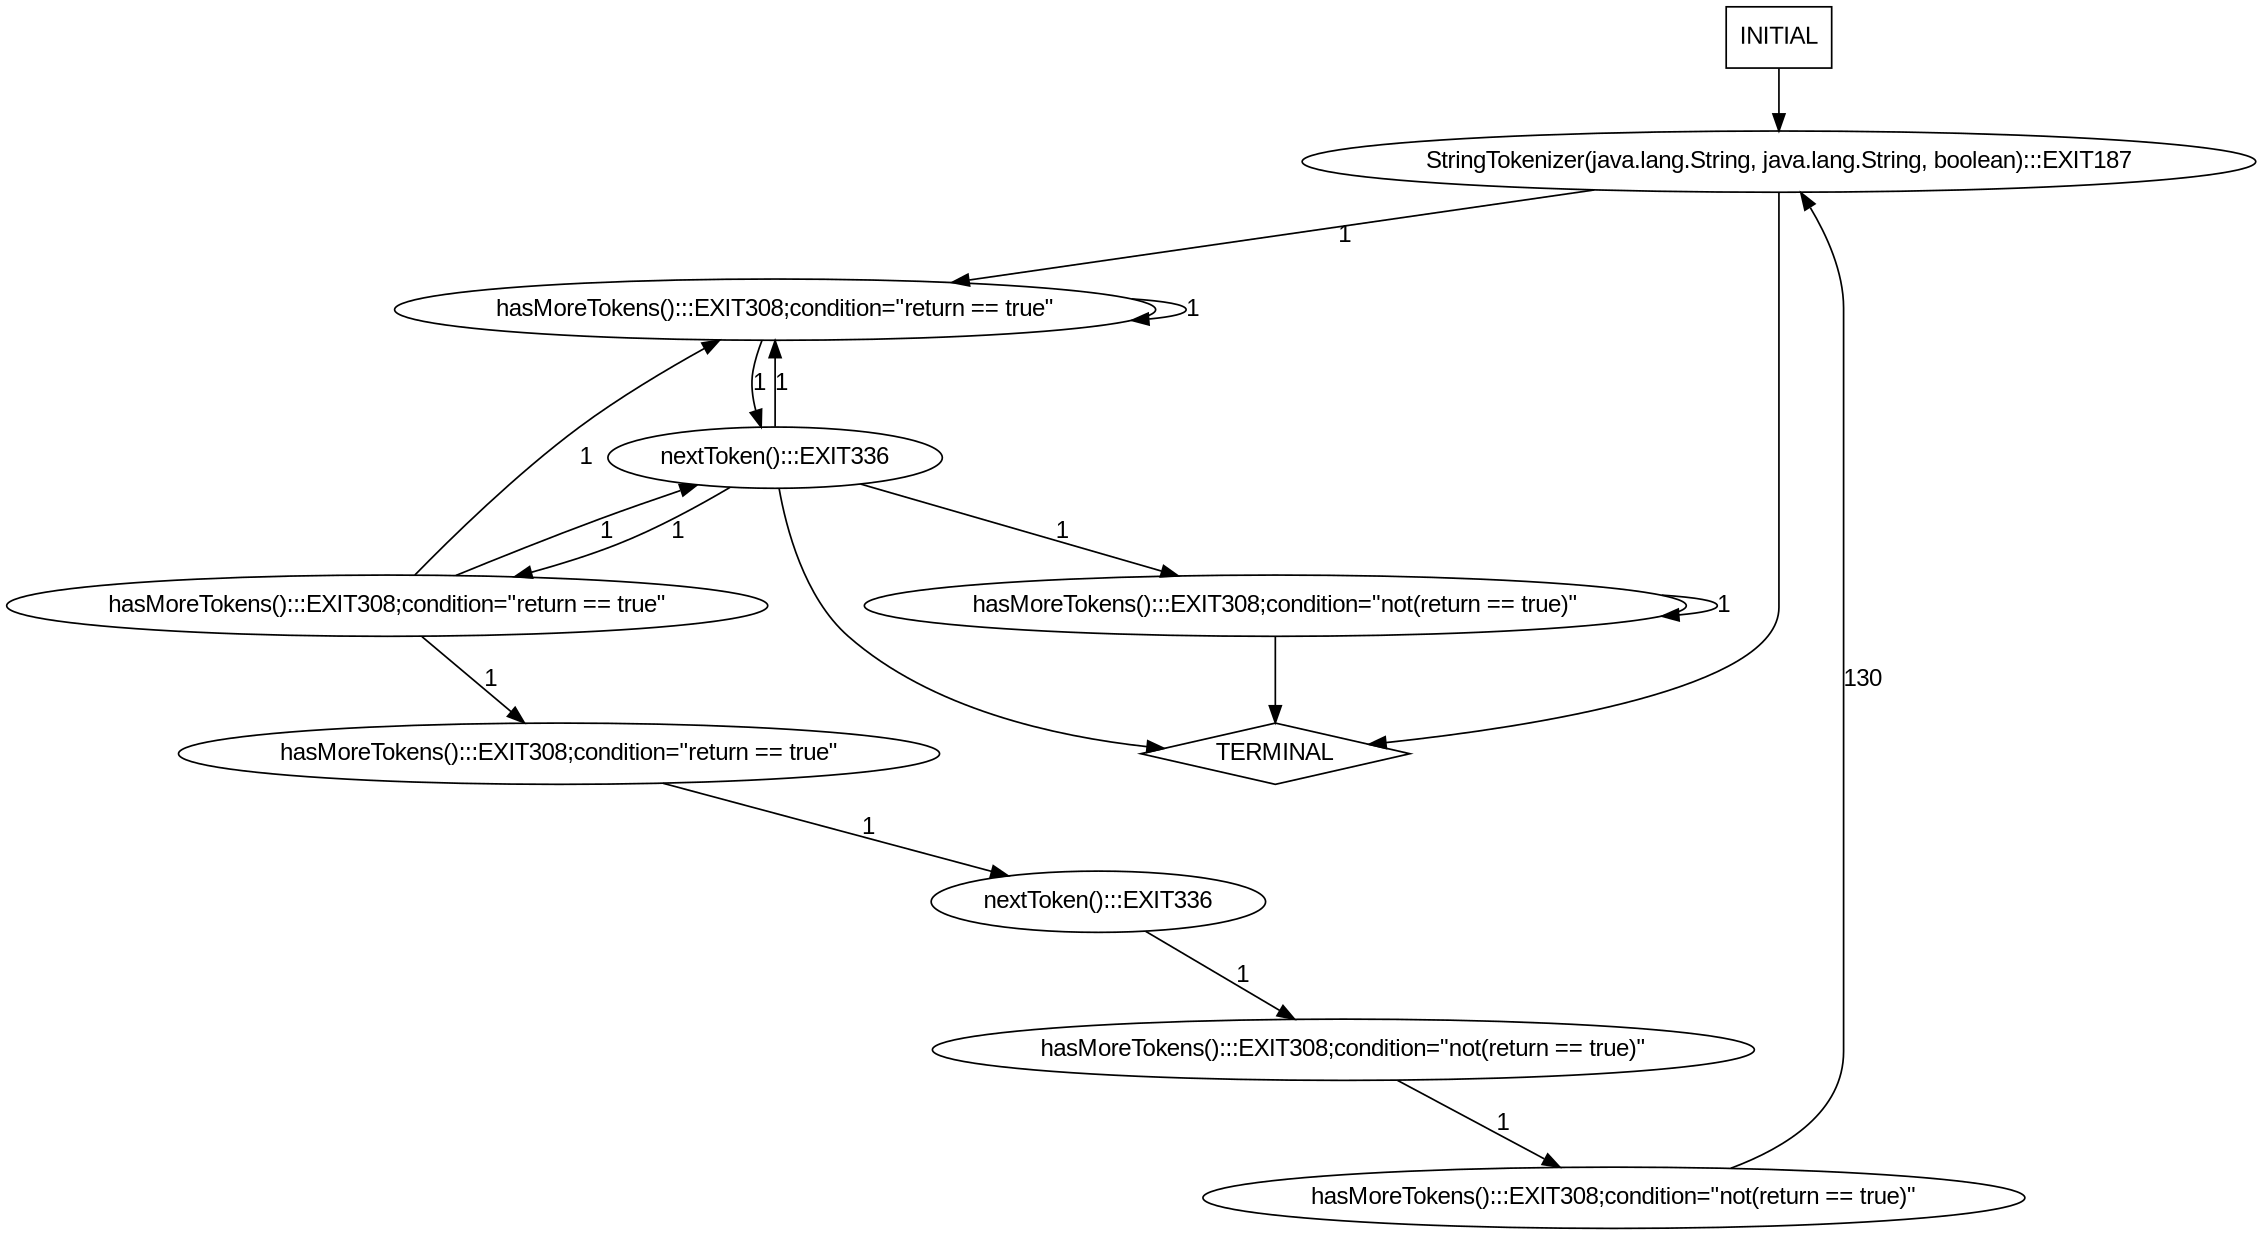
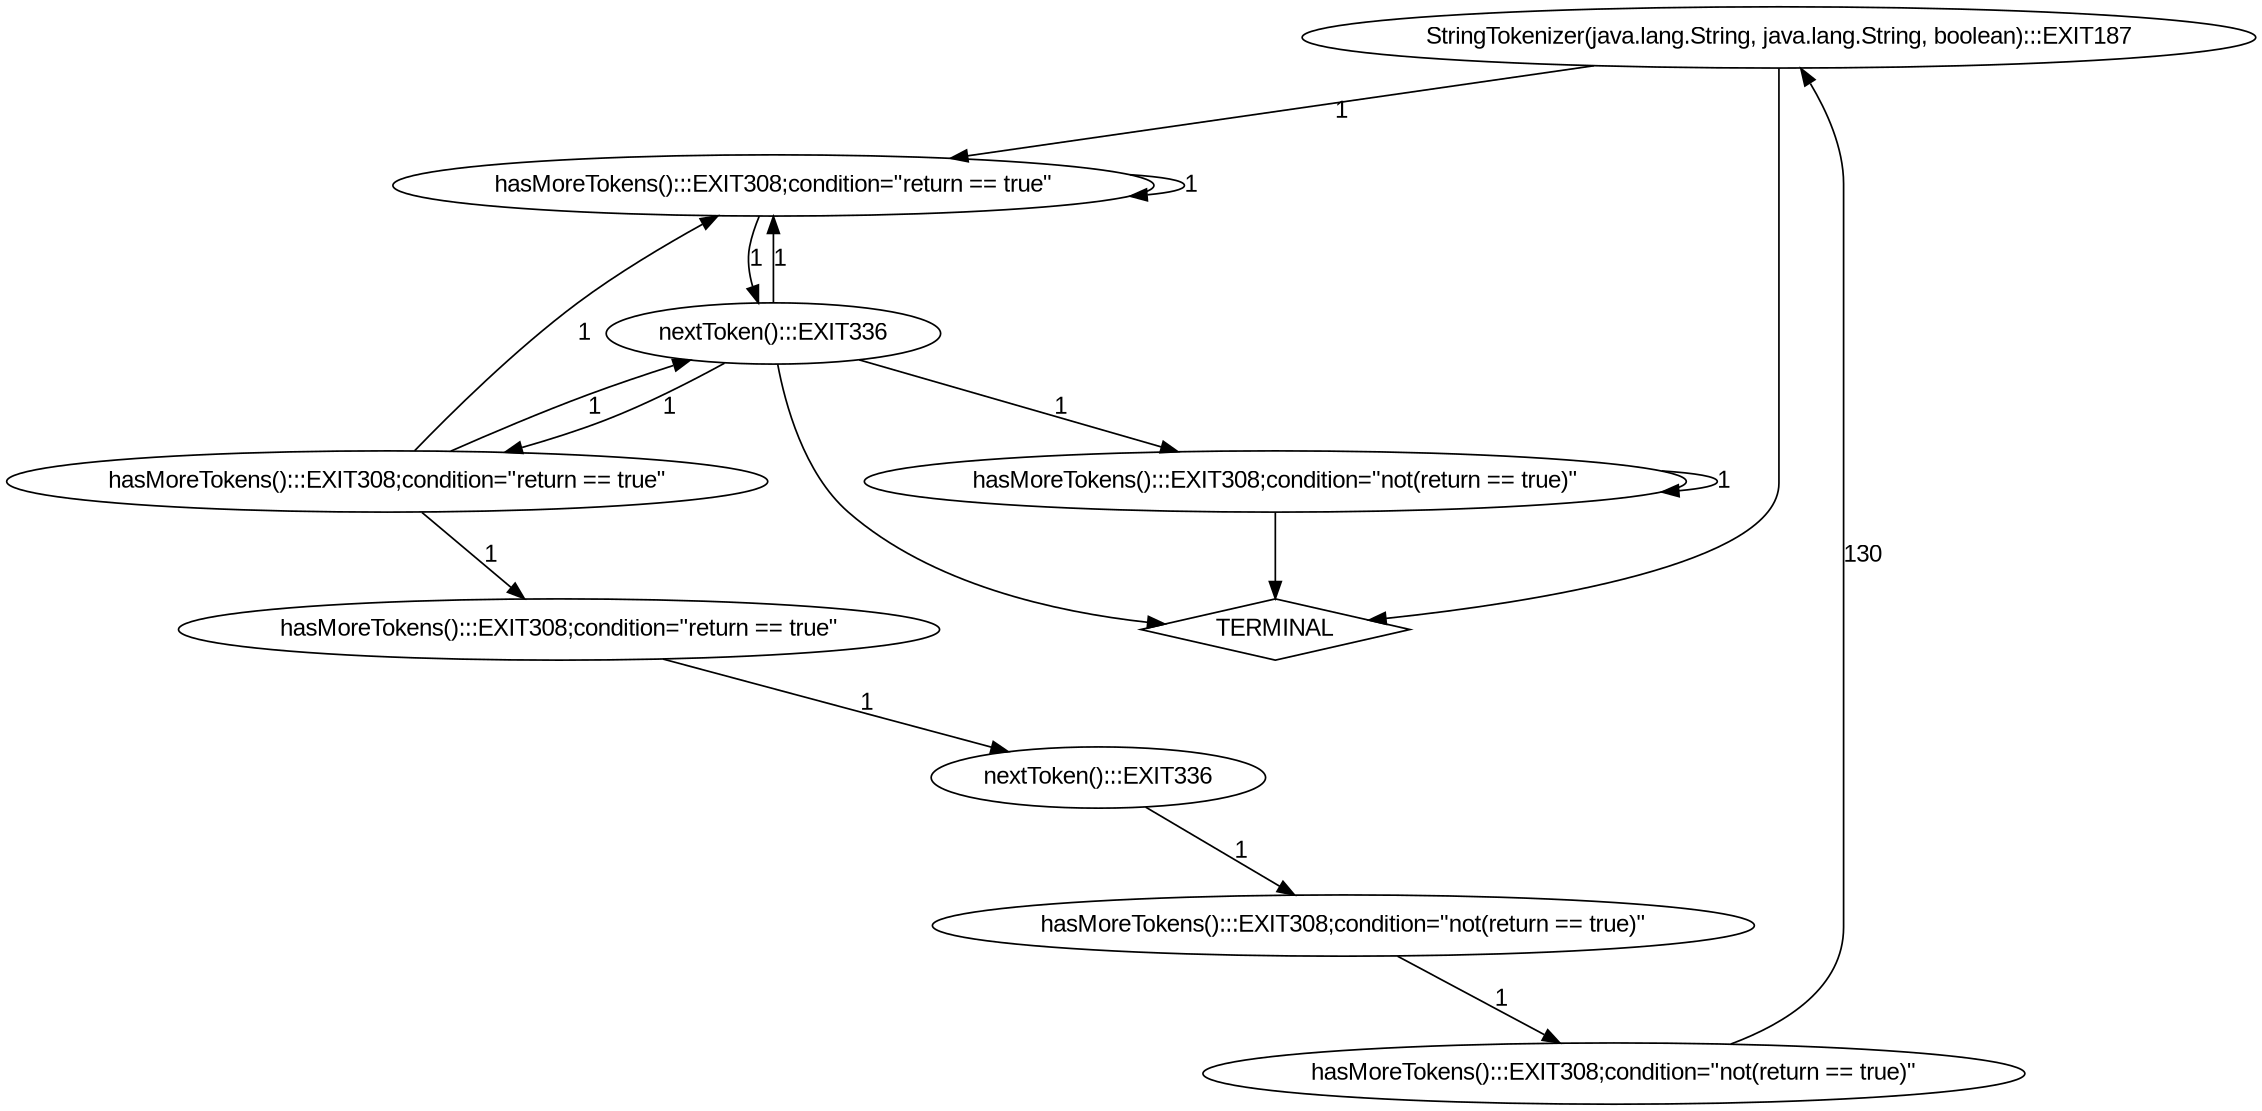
(1779, 37) -> none
